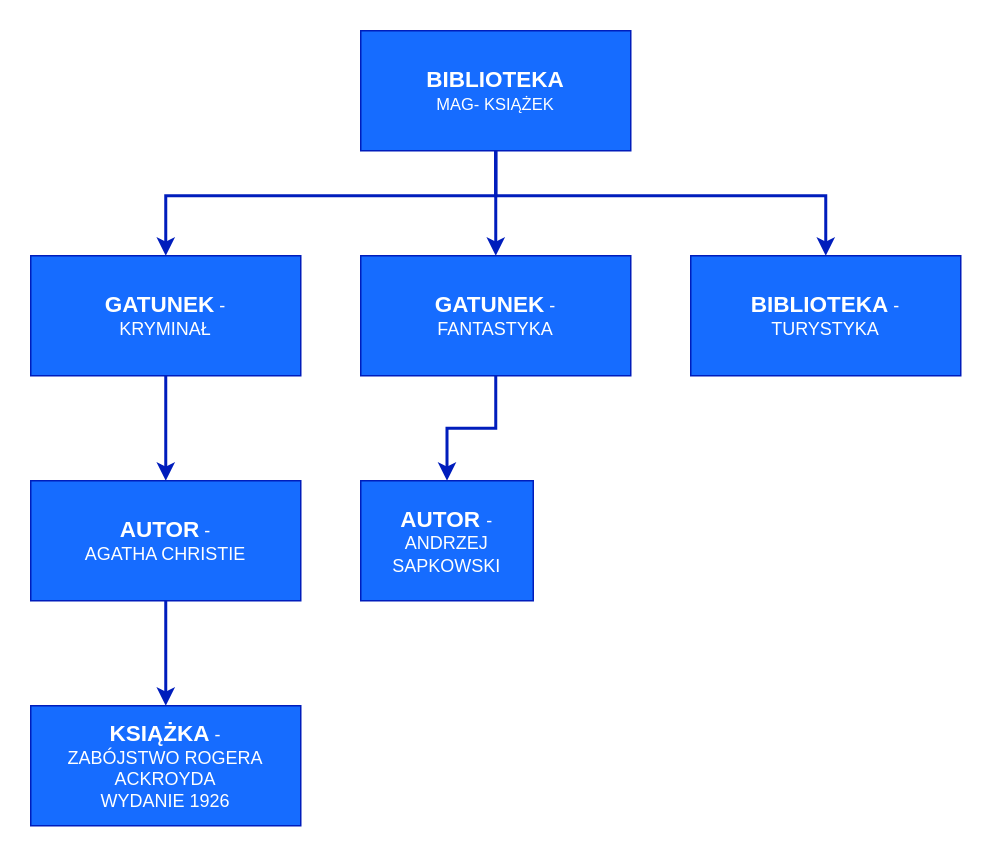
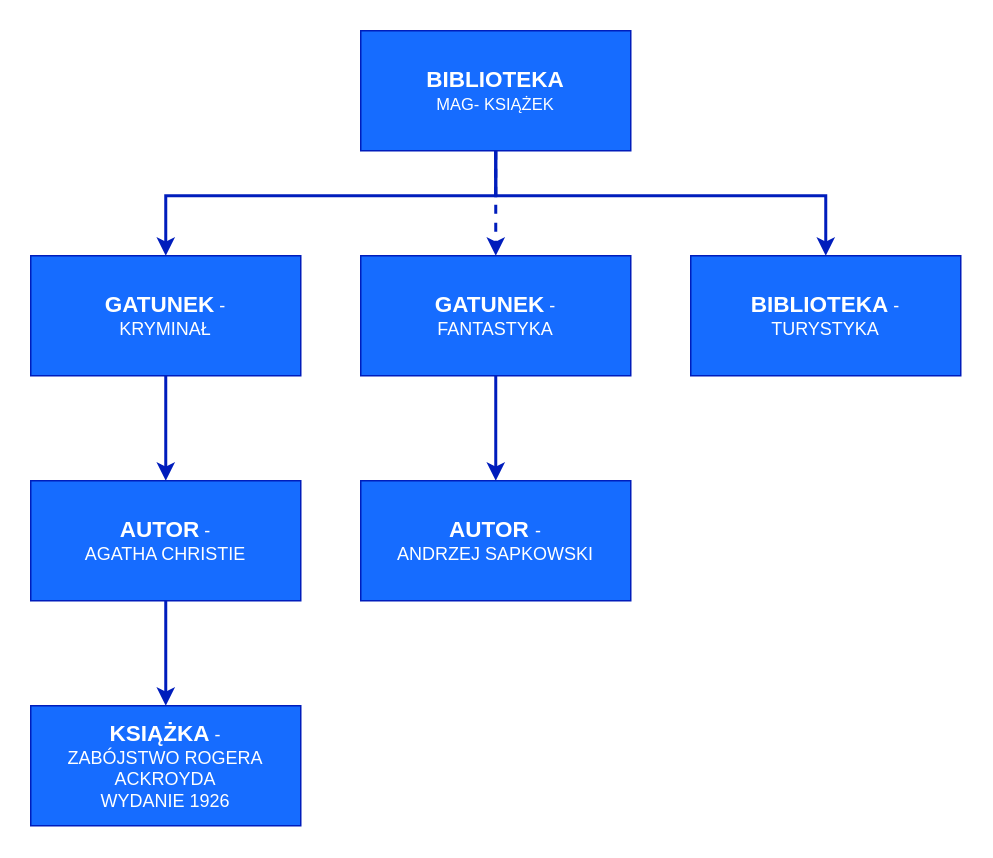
(496, 220) -> (496, 220)
(447, 541) -> (496, 541)
